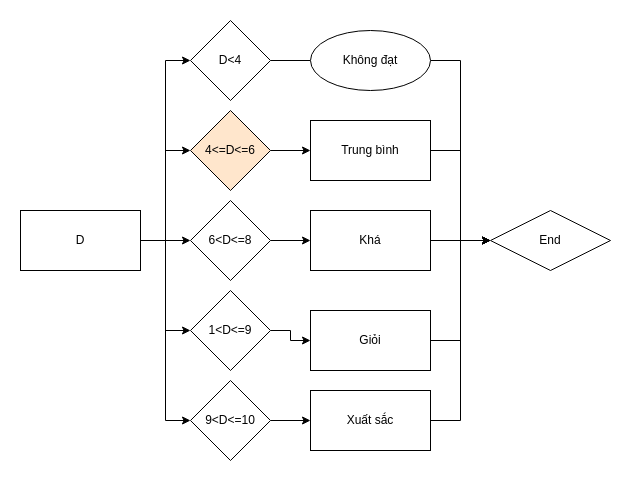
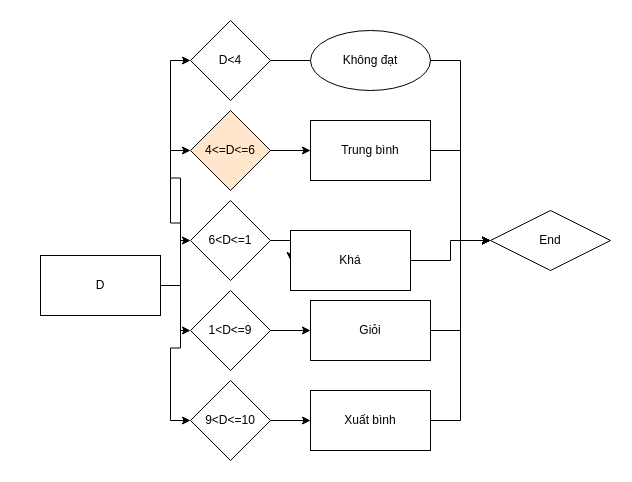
(81, 241) -> (101, 286)
(231, 241) -> (231, 241)
(371, 241) -> (351, 261)
(371, 341) -> (371, 331)
(371, 421) -> (371, 421)
